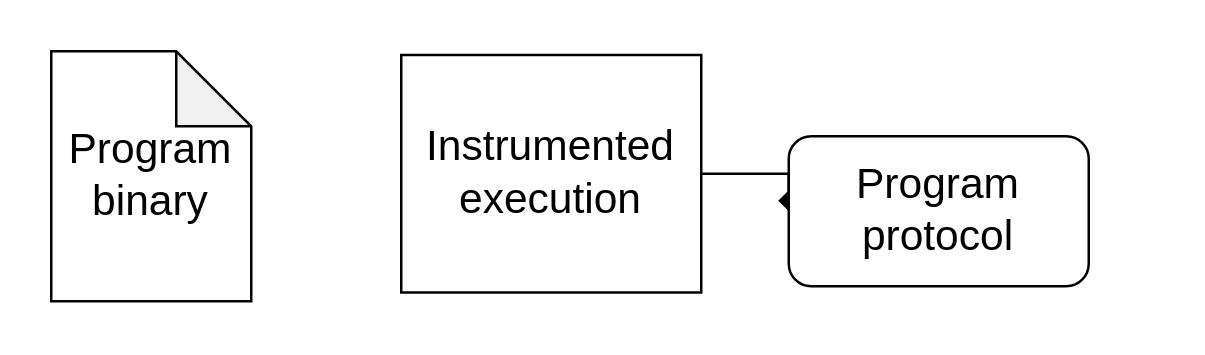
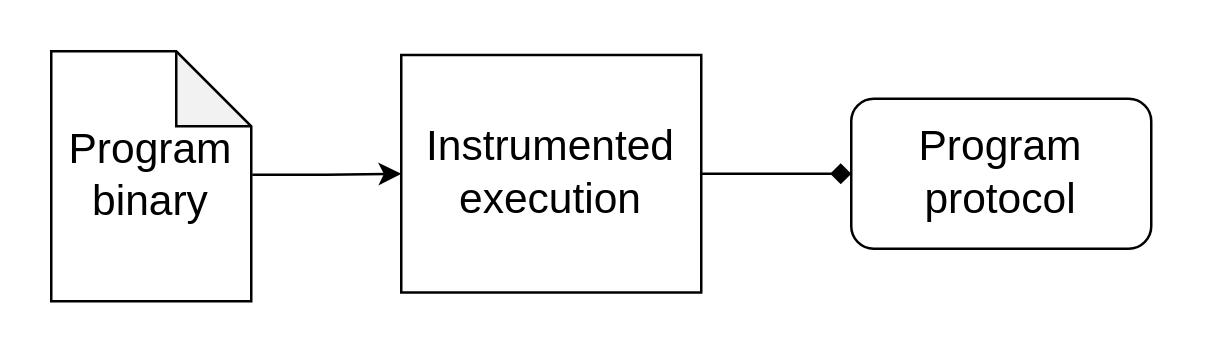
none -> (319, 175)
(939, 211) -> (1001, 174)
